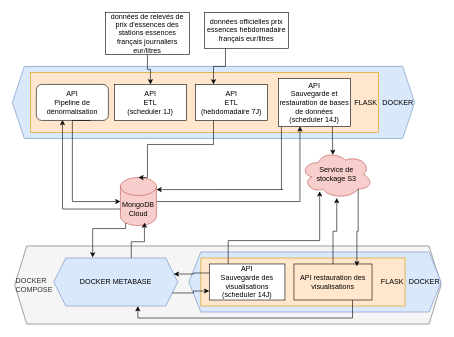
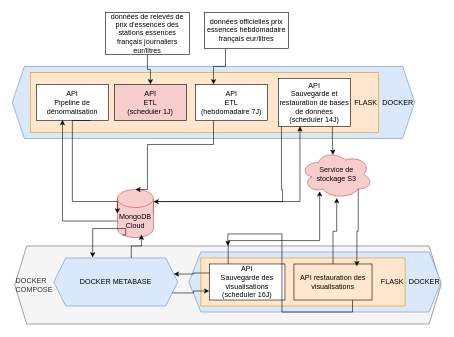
(72, 102) -> (72, 102)
(150, 102) -> (150, 102)
(138, 201) -> (135, 213)
(247, 282) -> (247, 282)
(352, 315) -> (282, 245)
